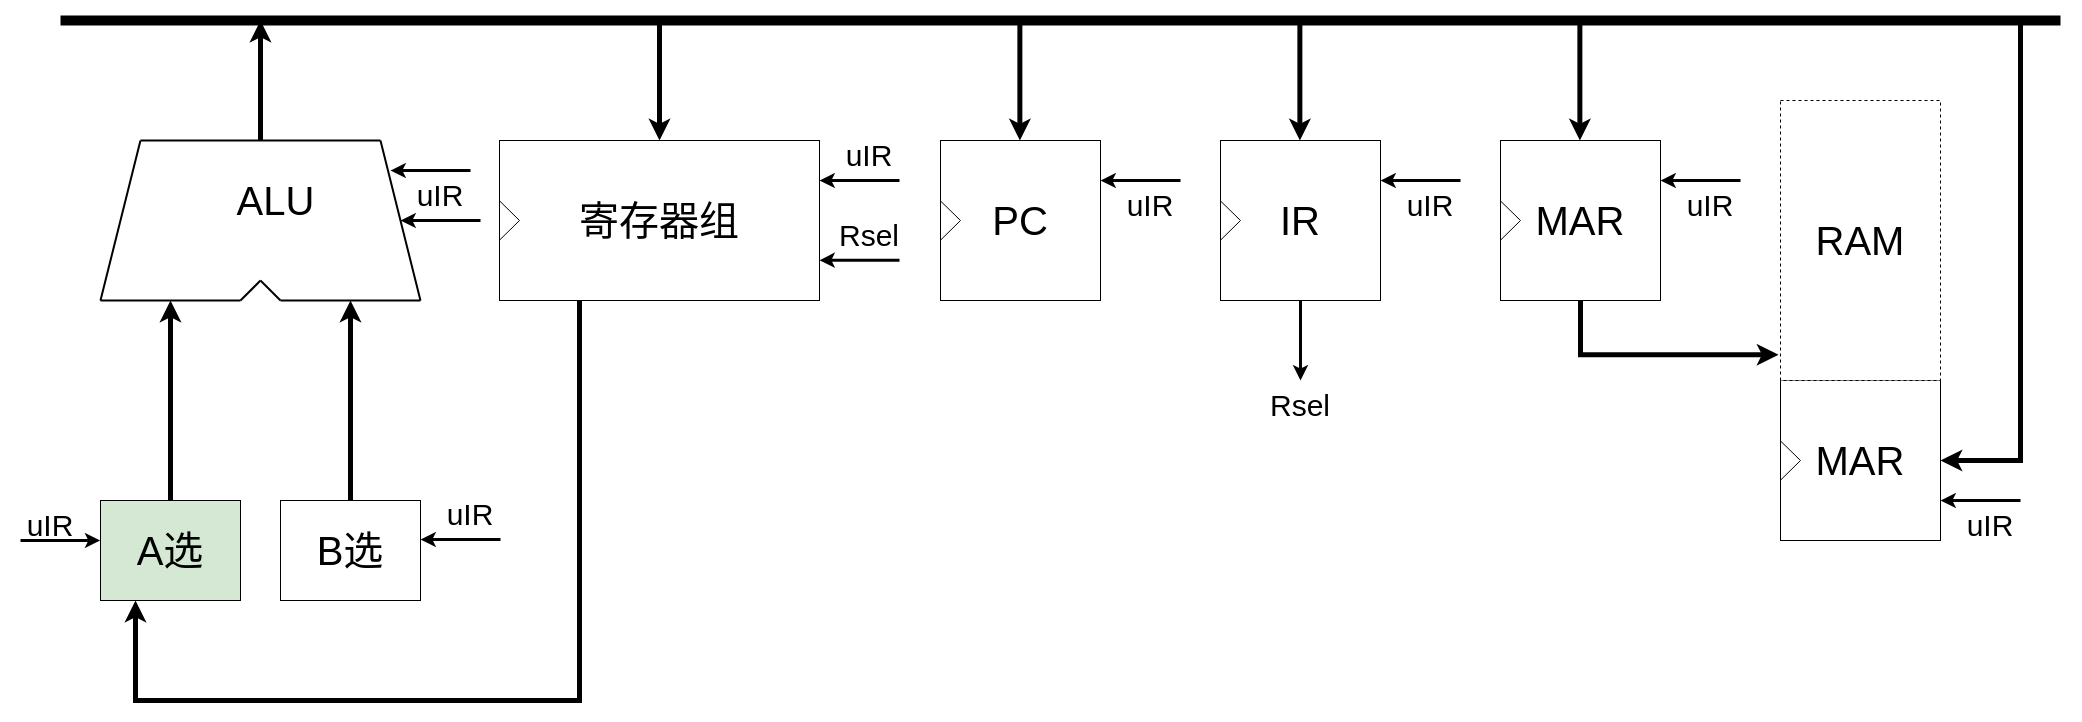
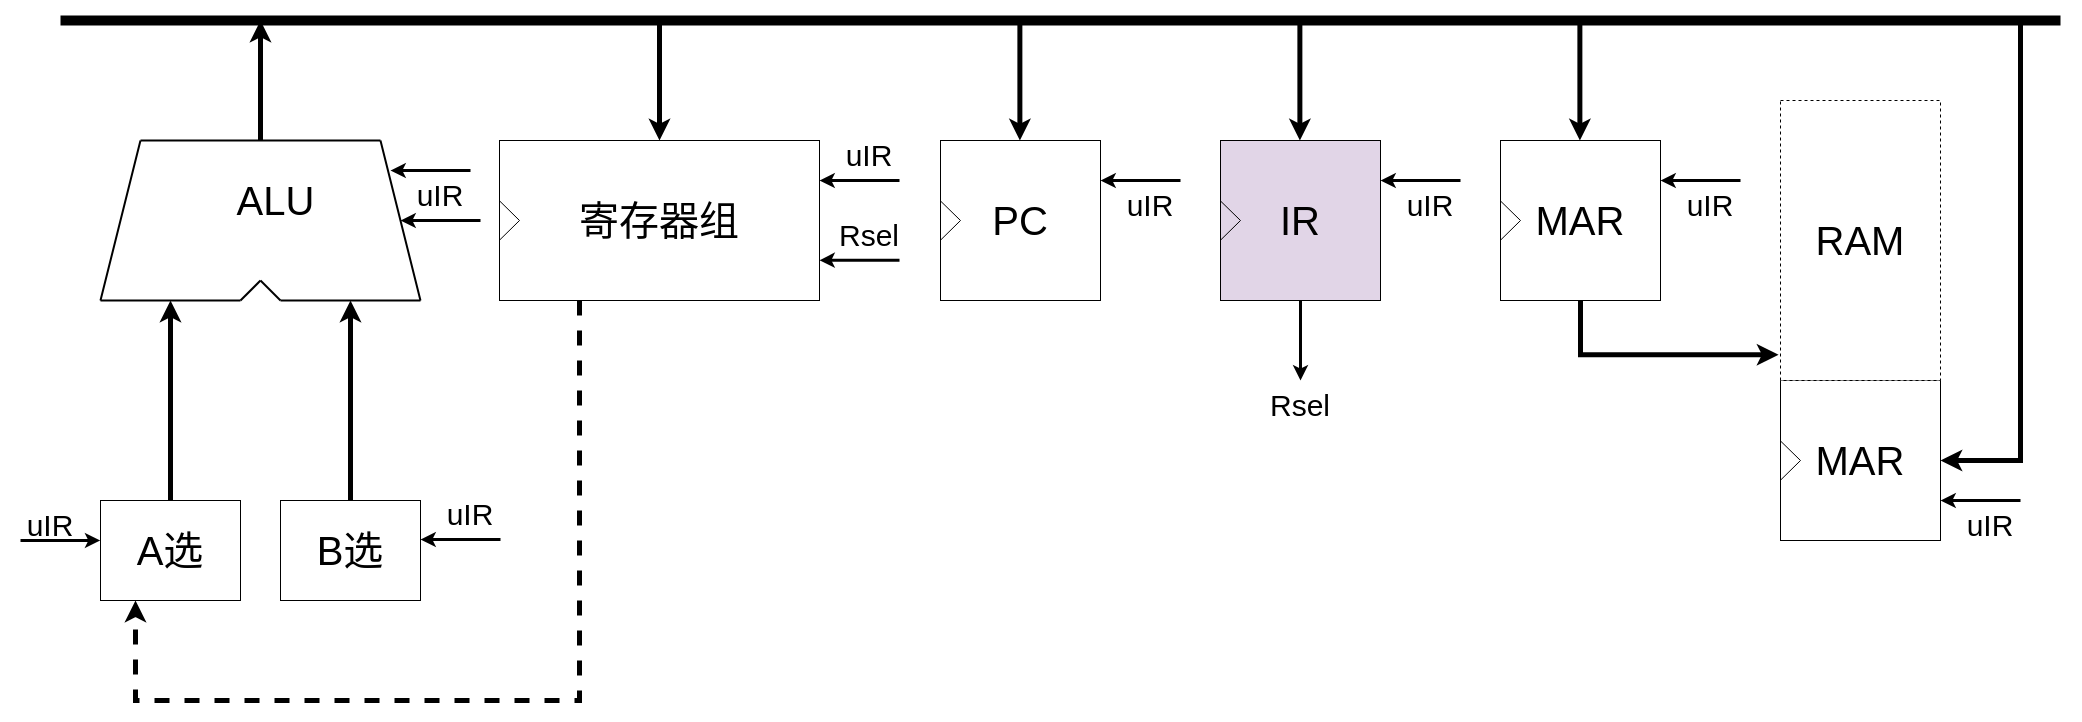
(1301, 221) -> (1301, 221)
(580, 322) -> (580, 322)
(171, 551) -> (171, 551)
